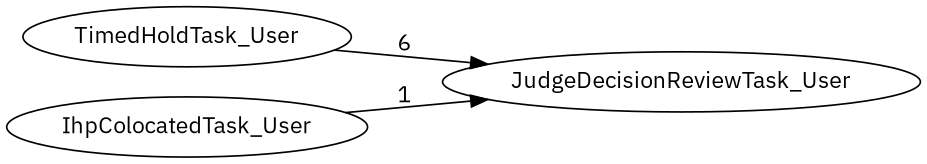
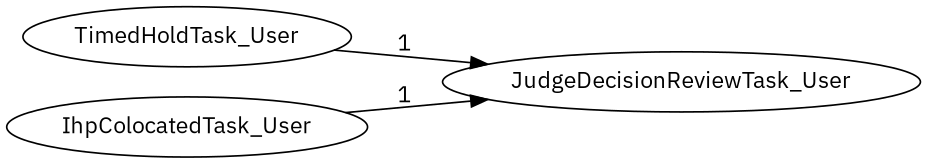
(405, 44) -> (405, 44)
